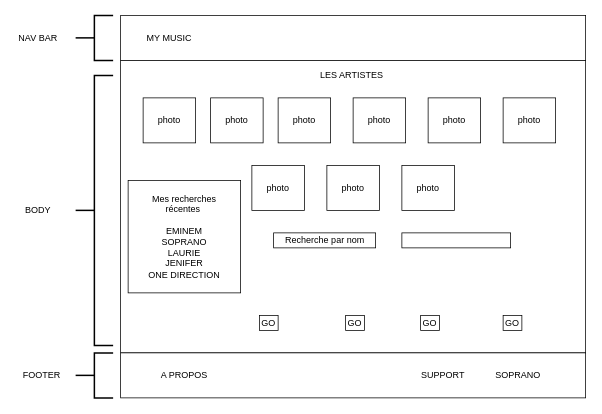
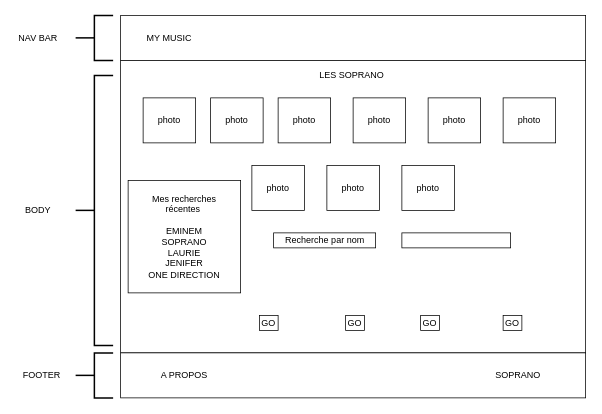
(353, 75) -> (353, 75)
(443, 375) -> none
